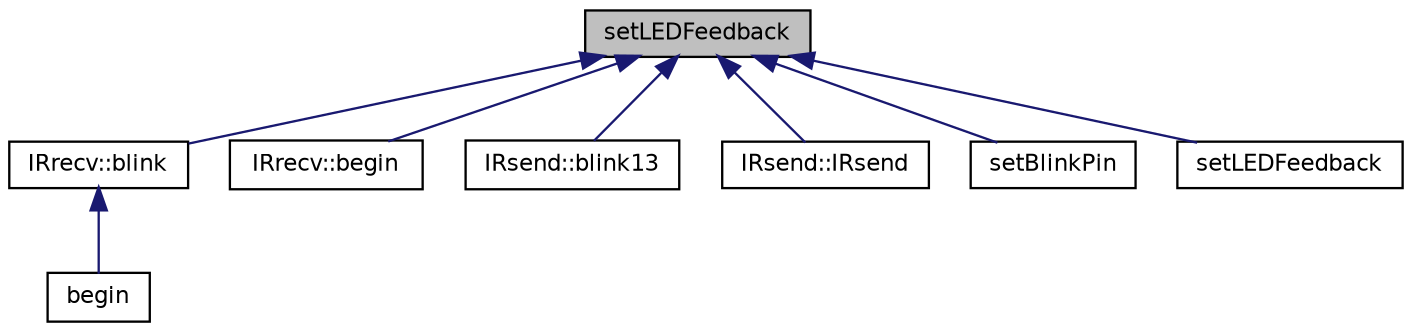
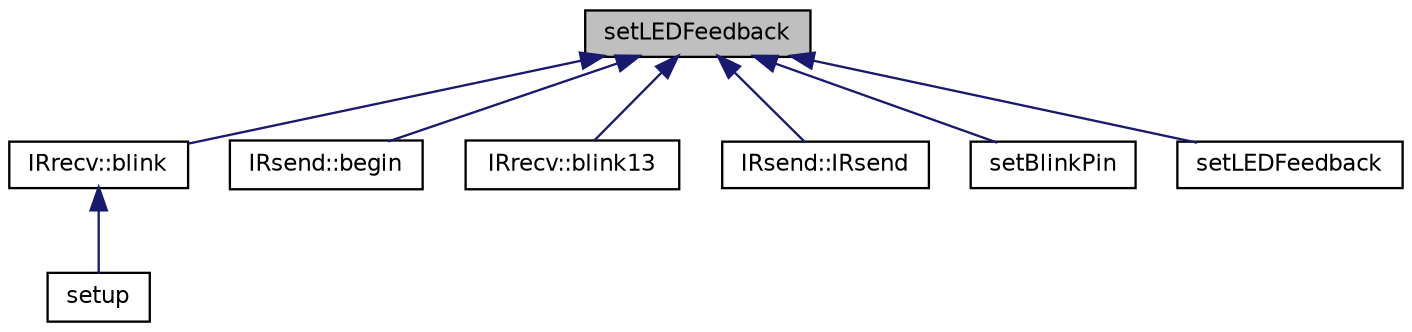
(326, 165) -> (326, 165)
(572, 165) -> (572, 165)
(99, 297) -> (99, 297)
